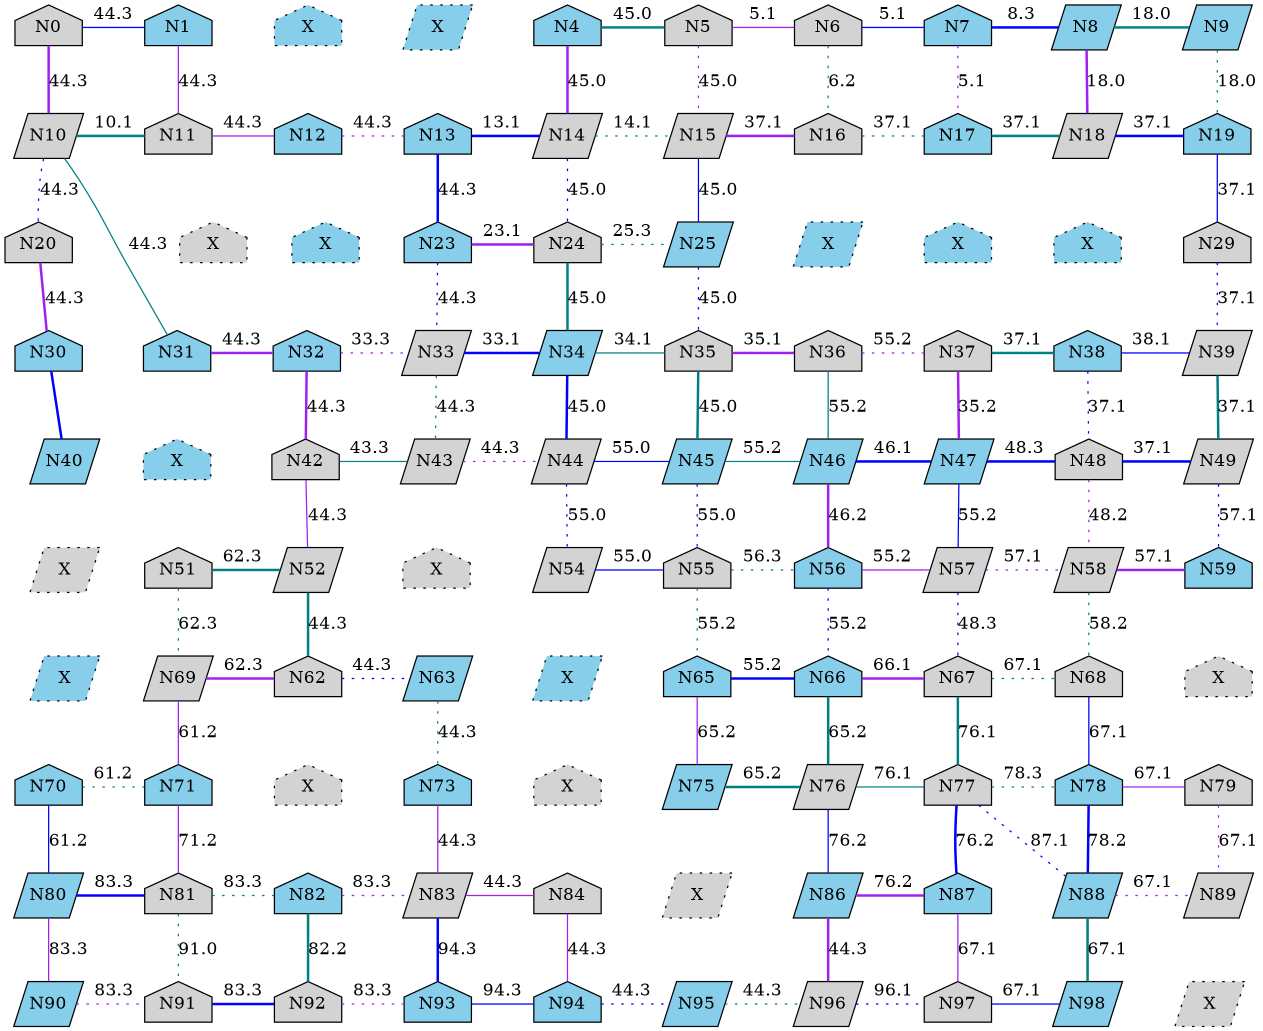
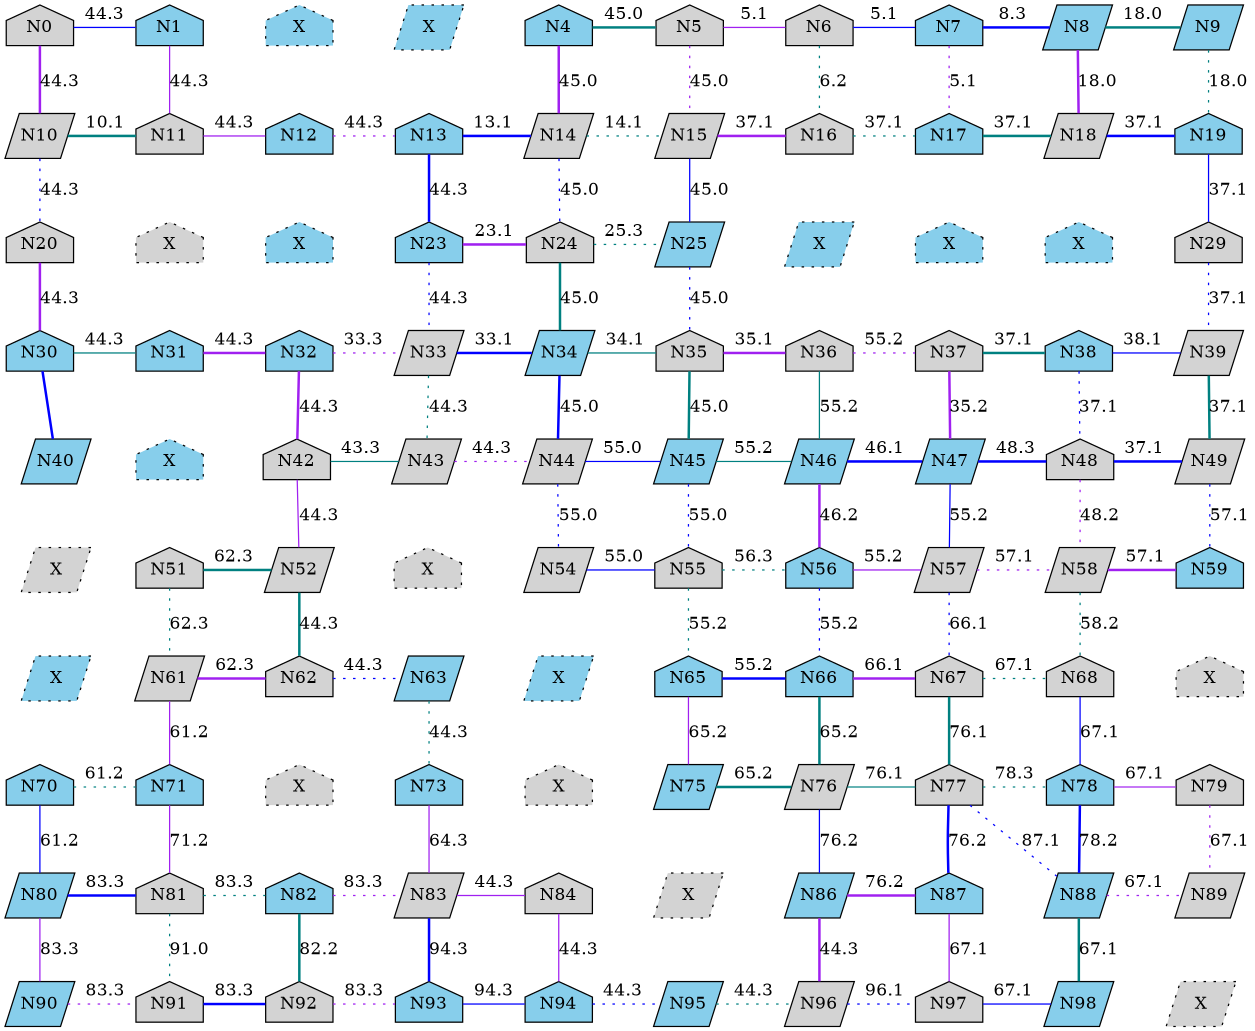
(117, 246) -> (105, 353)
(978, 624) -> (969, 624)
(178, 678) -> (170, 678)
(458, 841) -> (449, 841)
